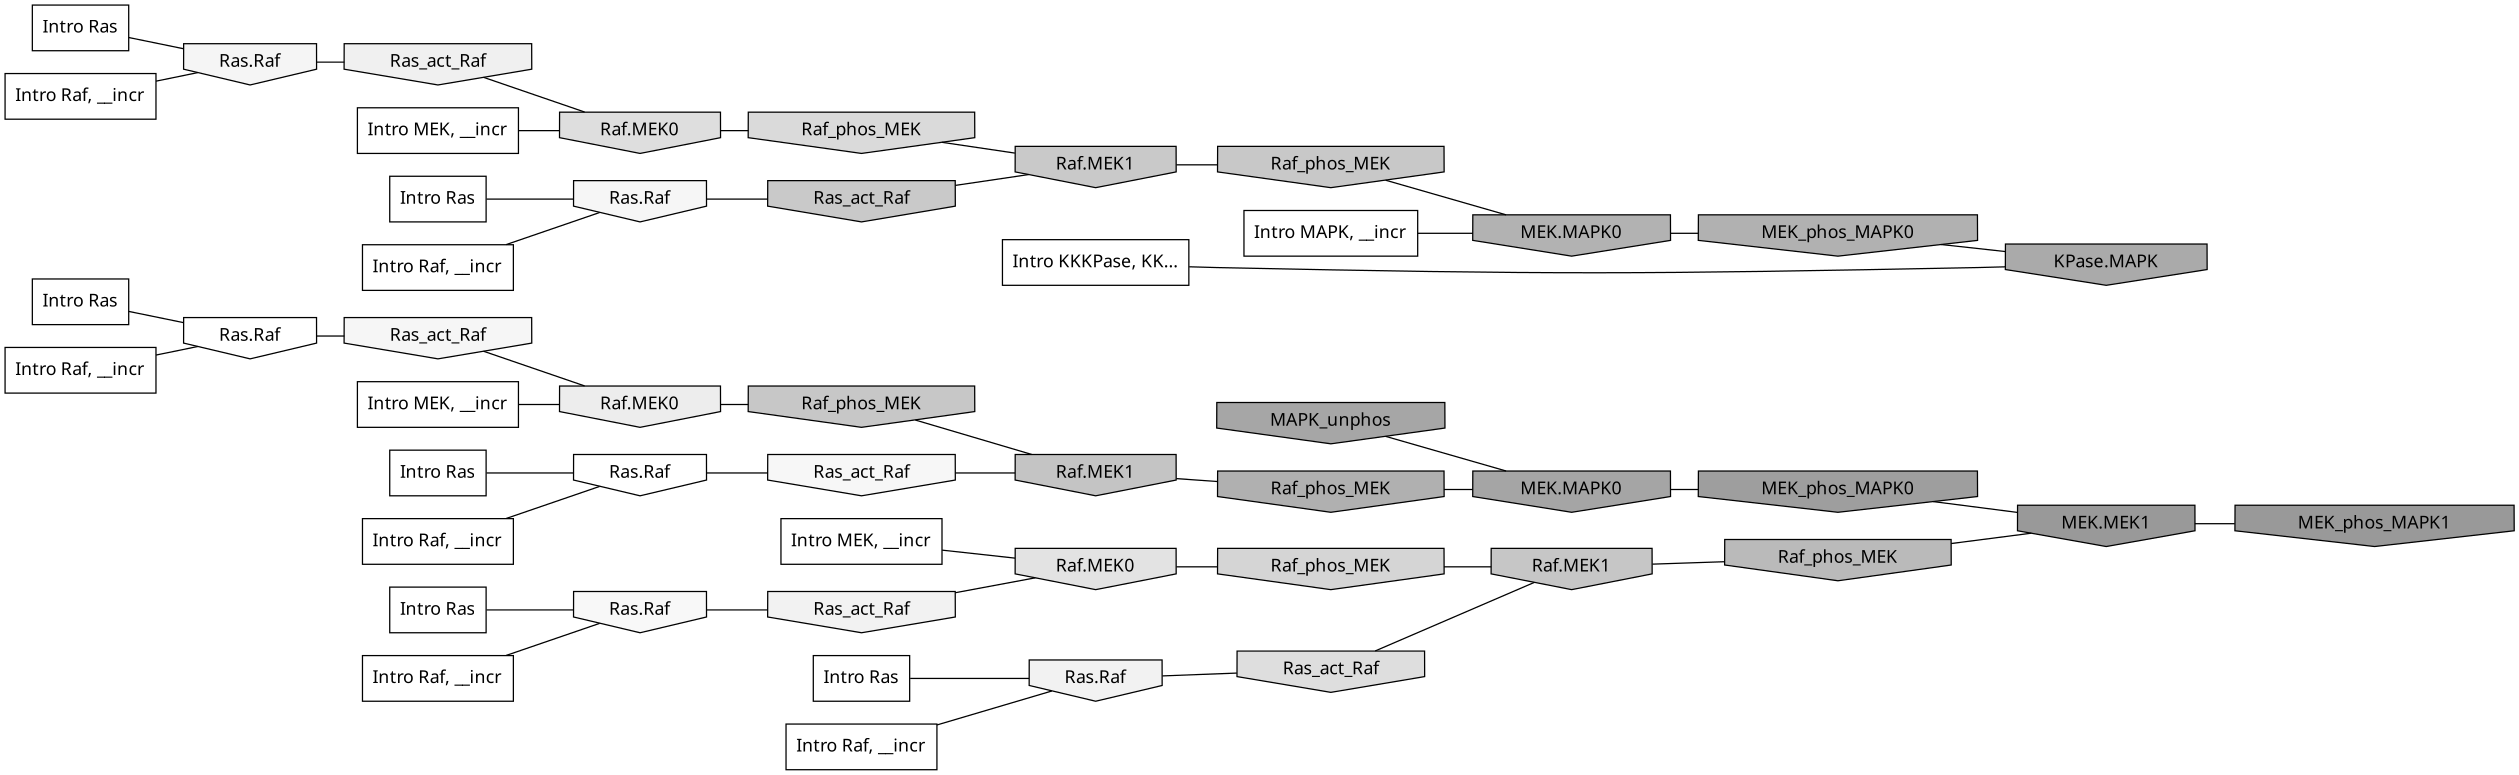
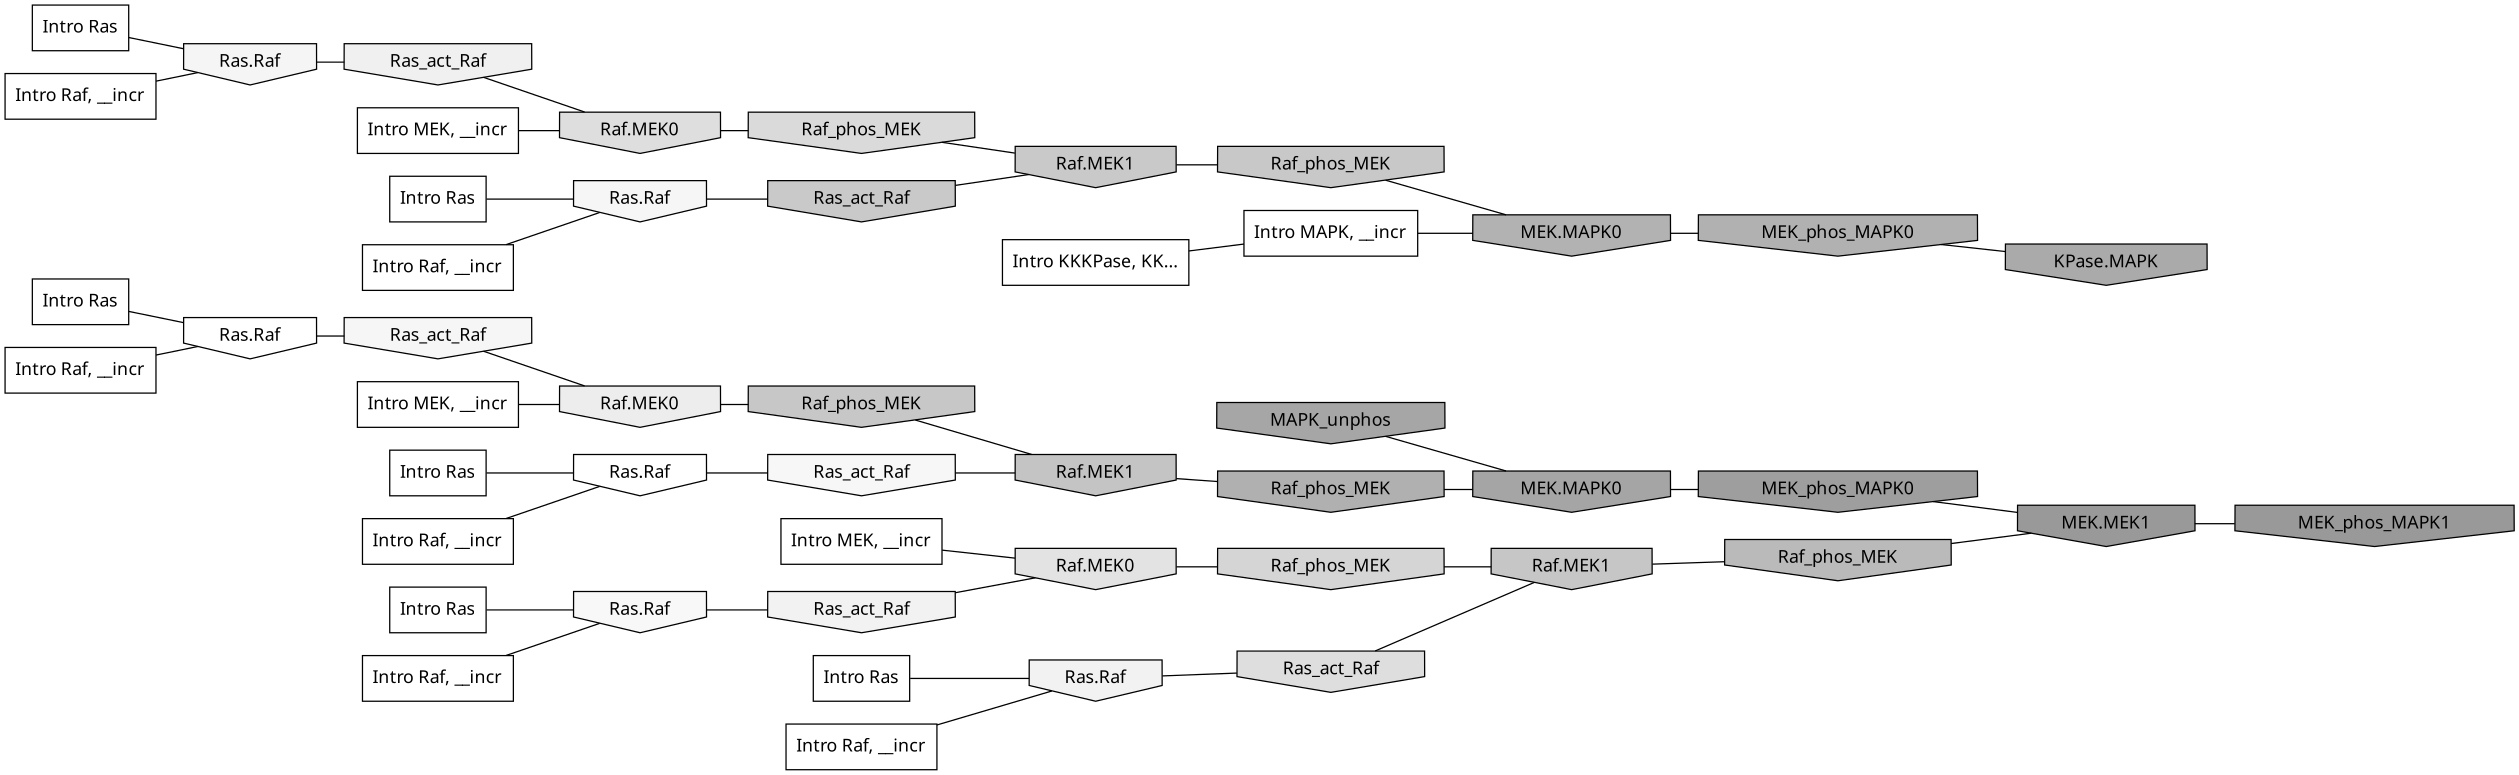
(1597, 273) -> (1216, 248)
